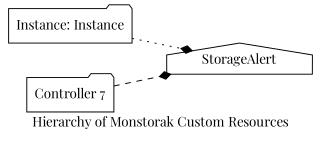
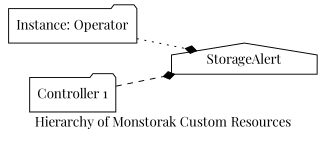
(70, 26) -> (73, 26)
(70, 95) -> (73, 95)
